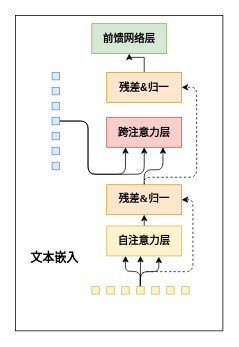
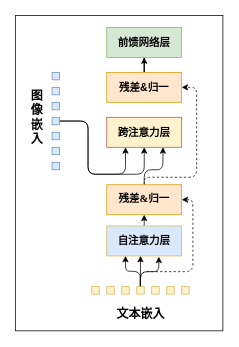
(129, 39) -> (144, 42)
none -> (37, 117)
(144, 132) -> (144, 132)
(144, 241) -> (144, 241)
(54, 257) -> (141, 314)
